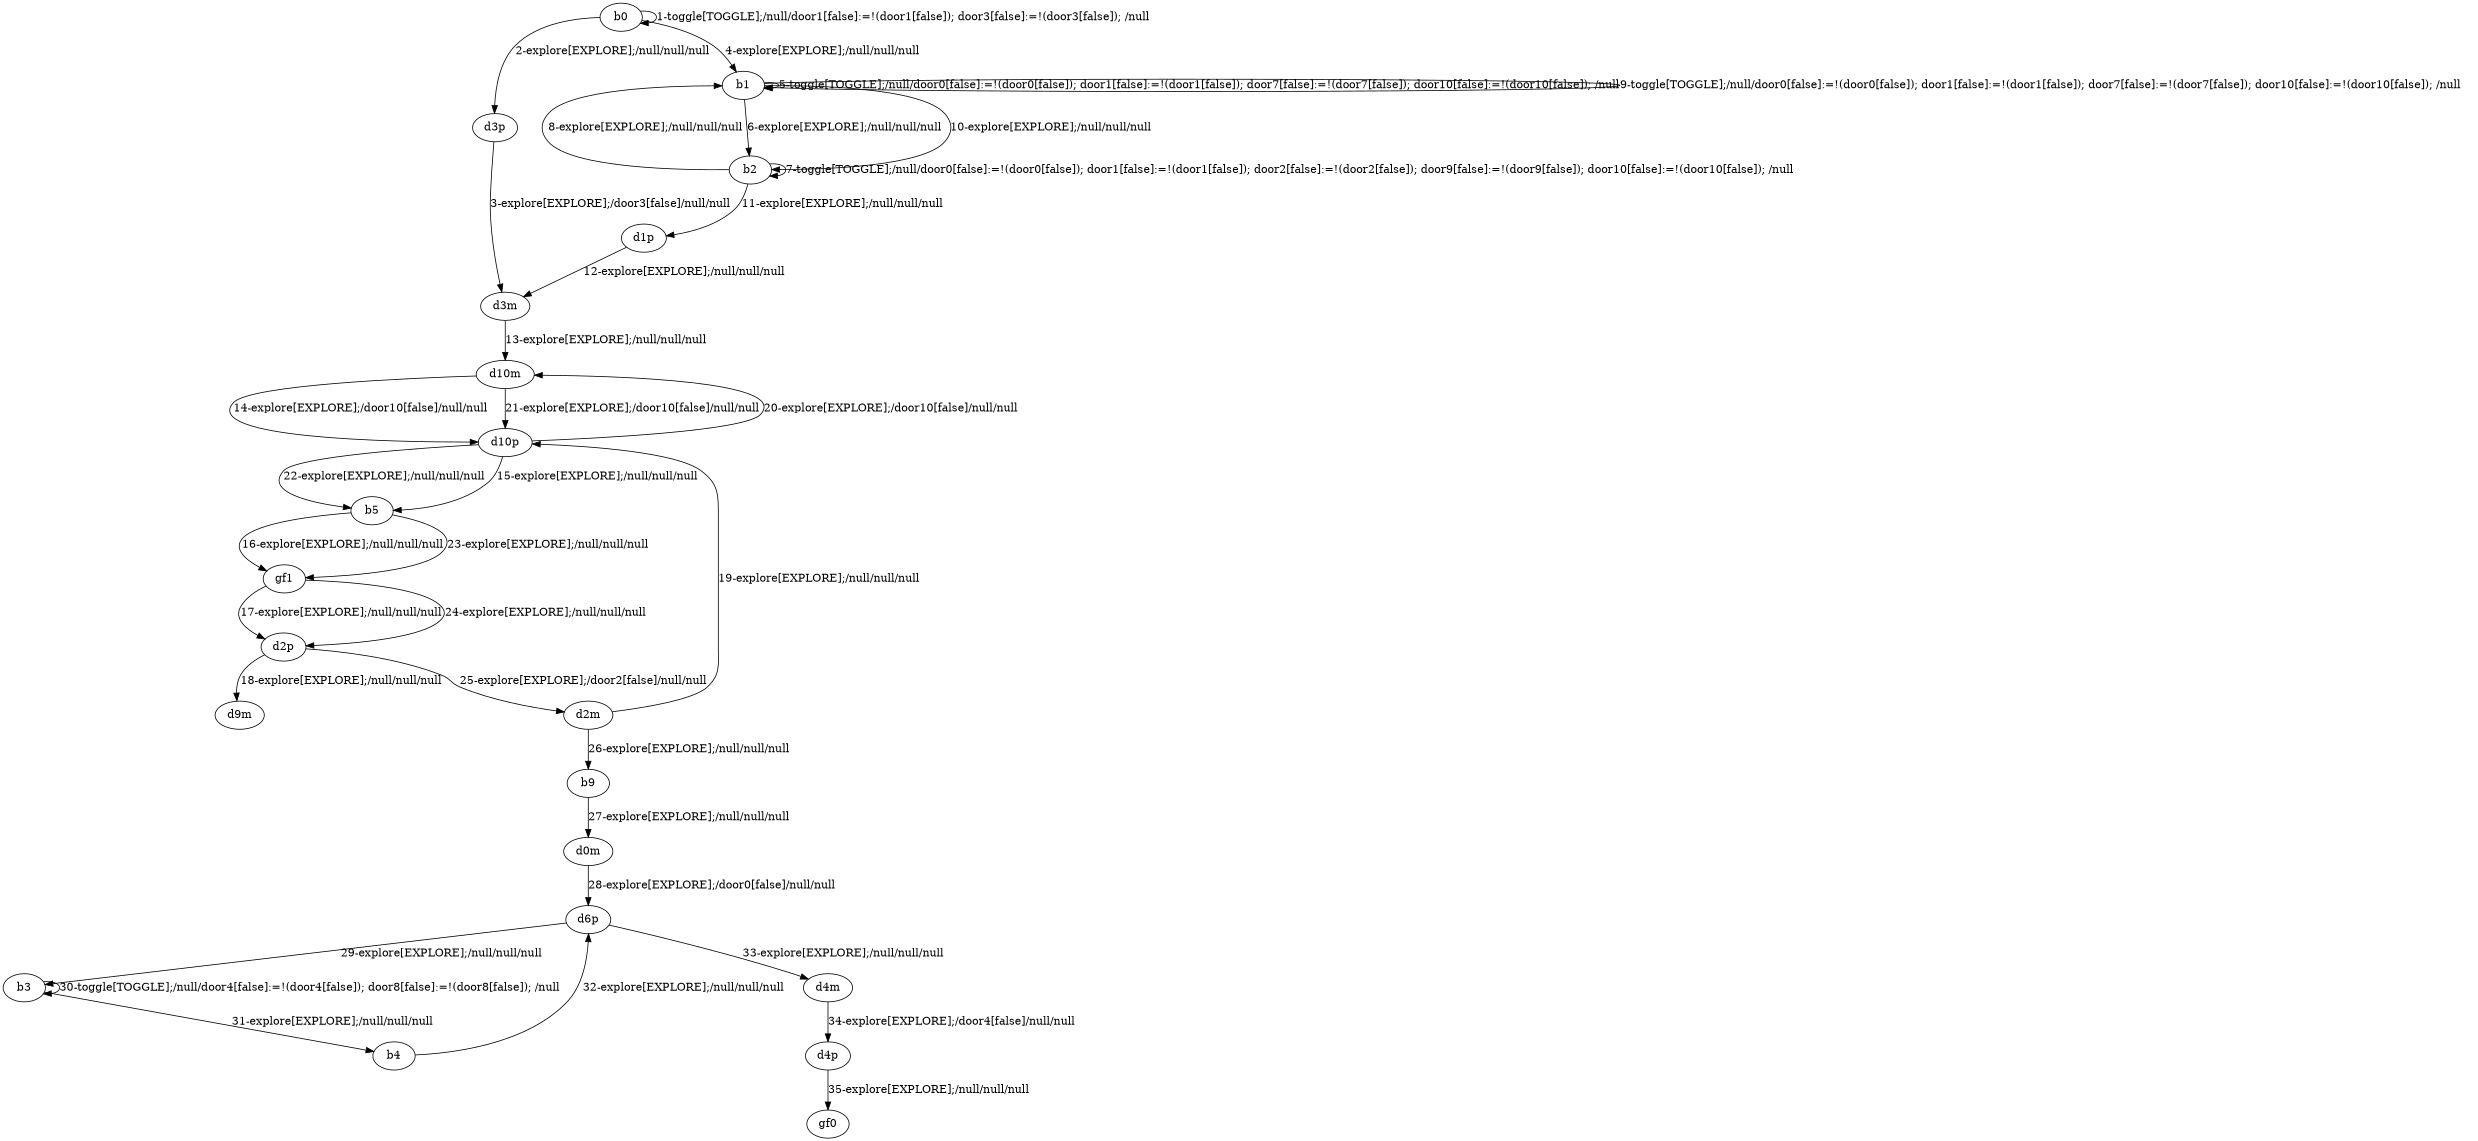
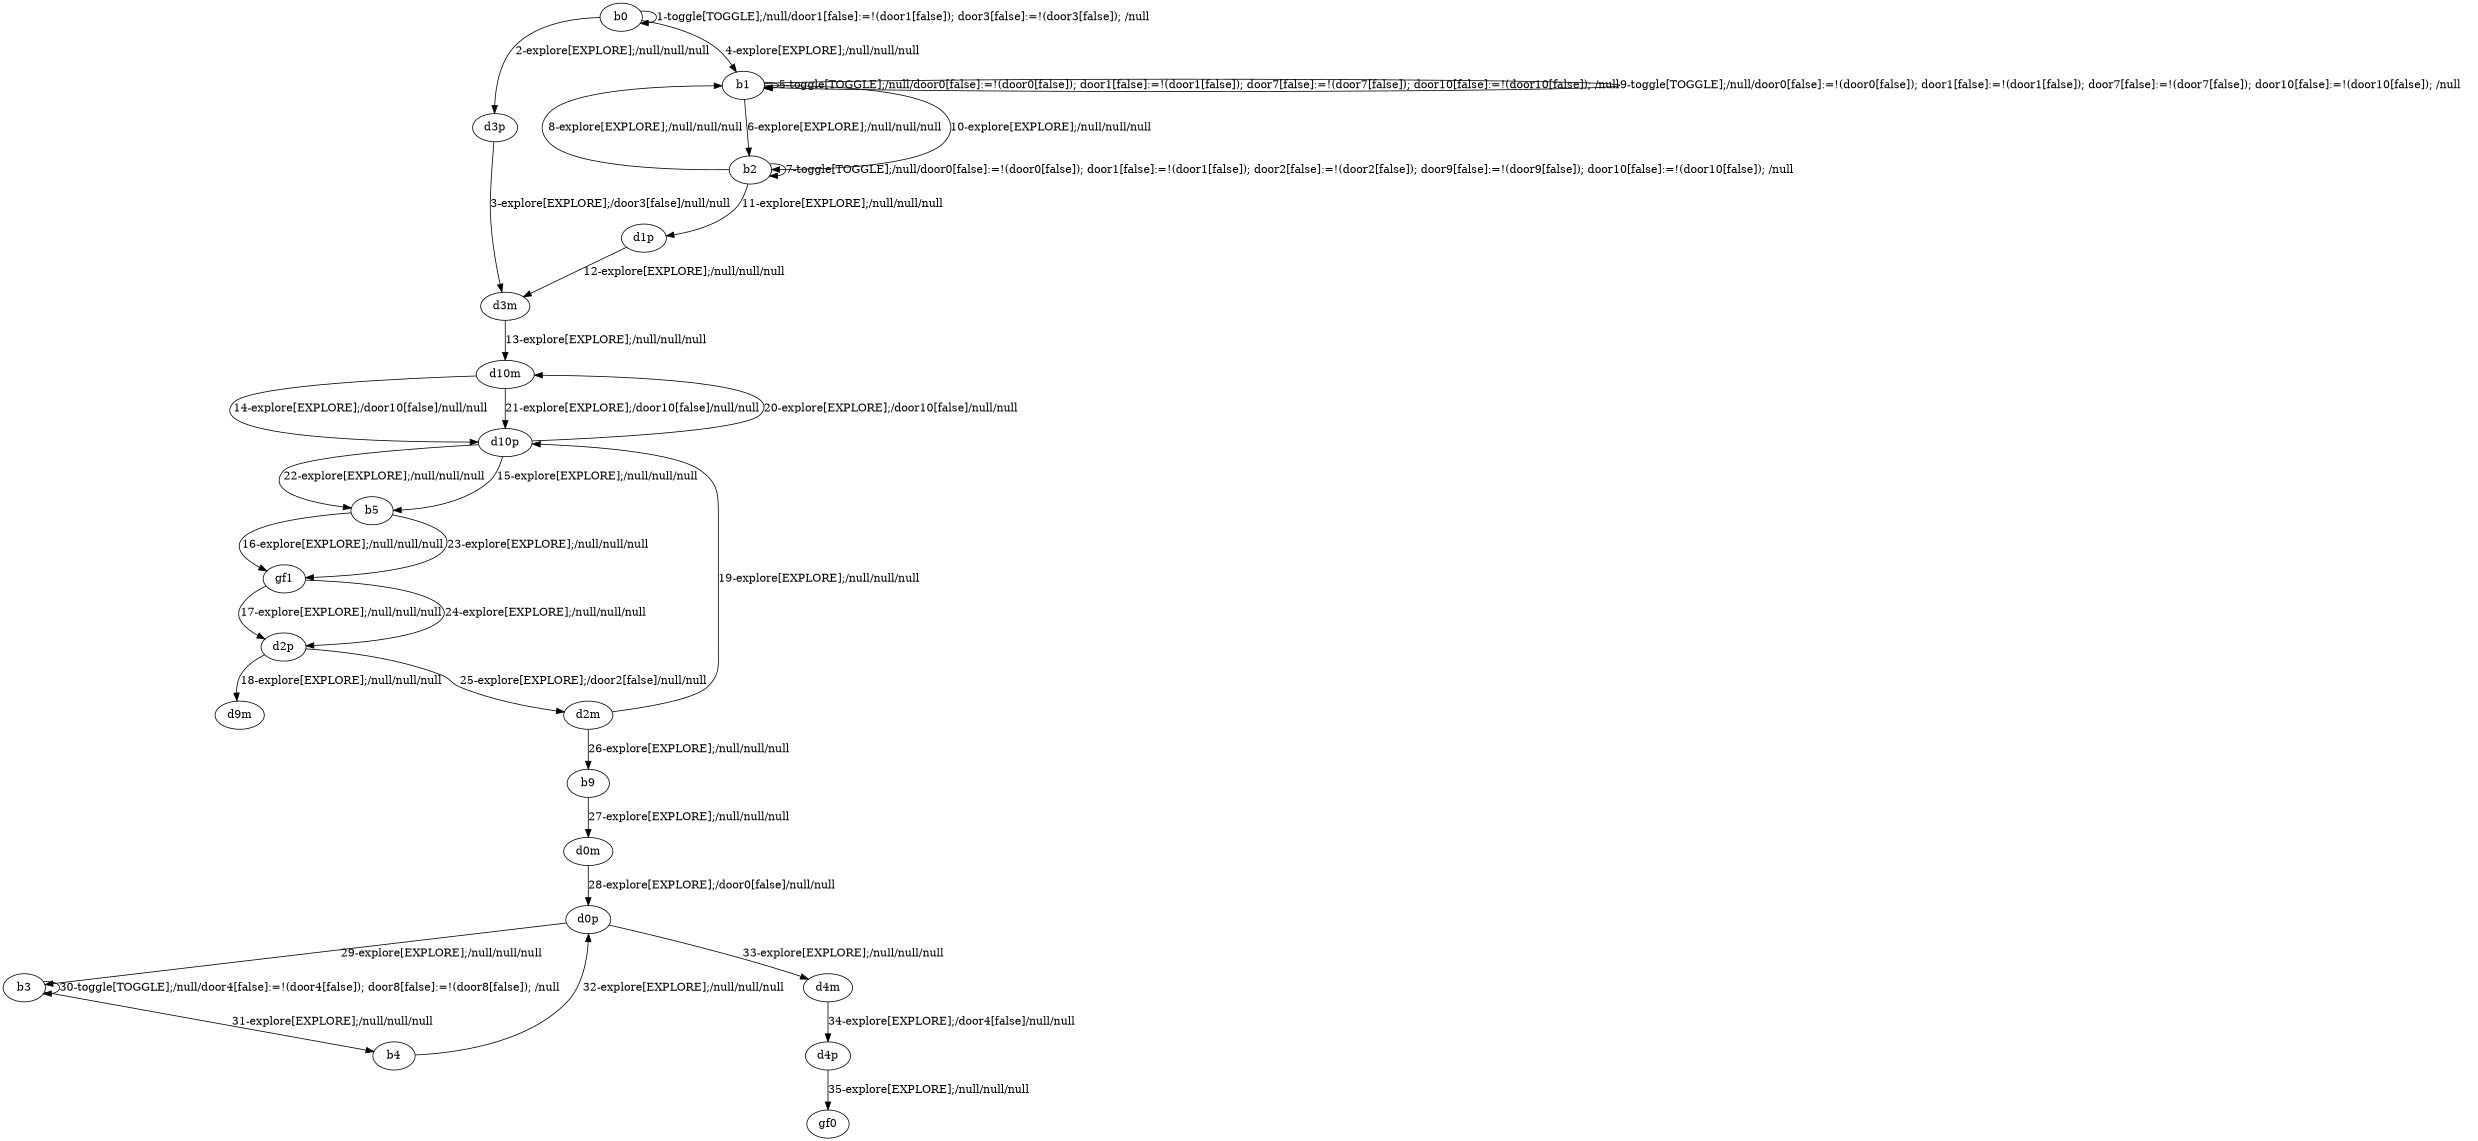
(588, 920) -> (588, 920)
